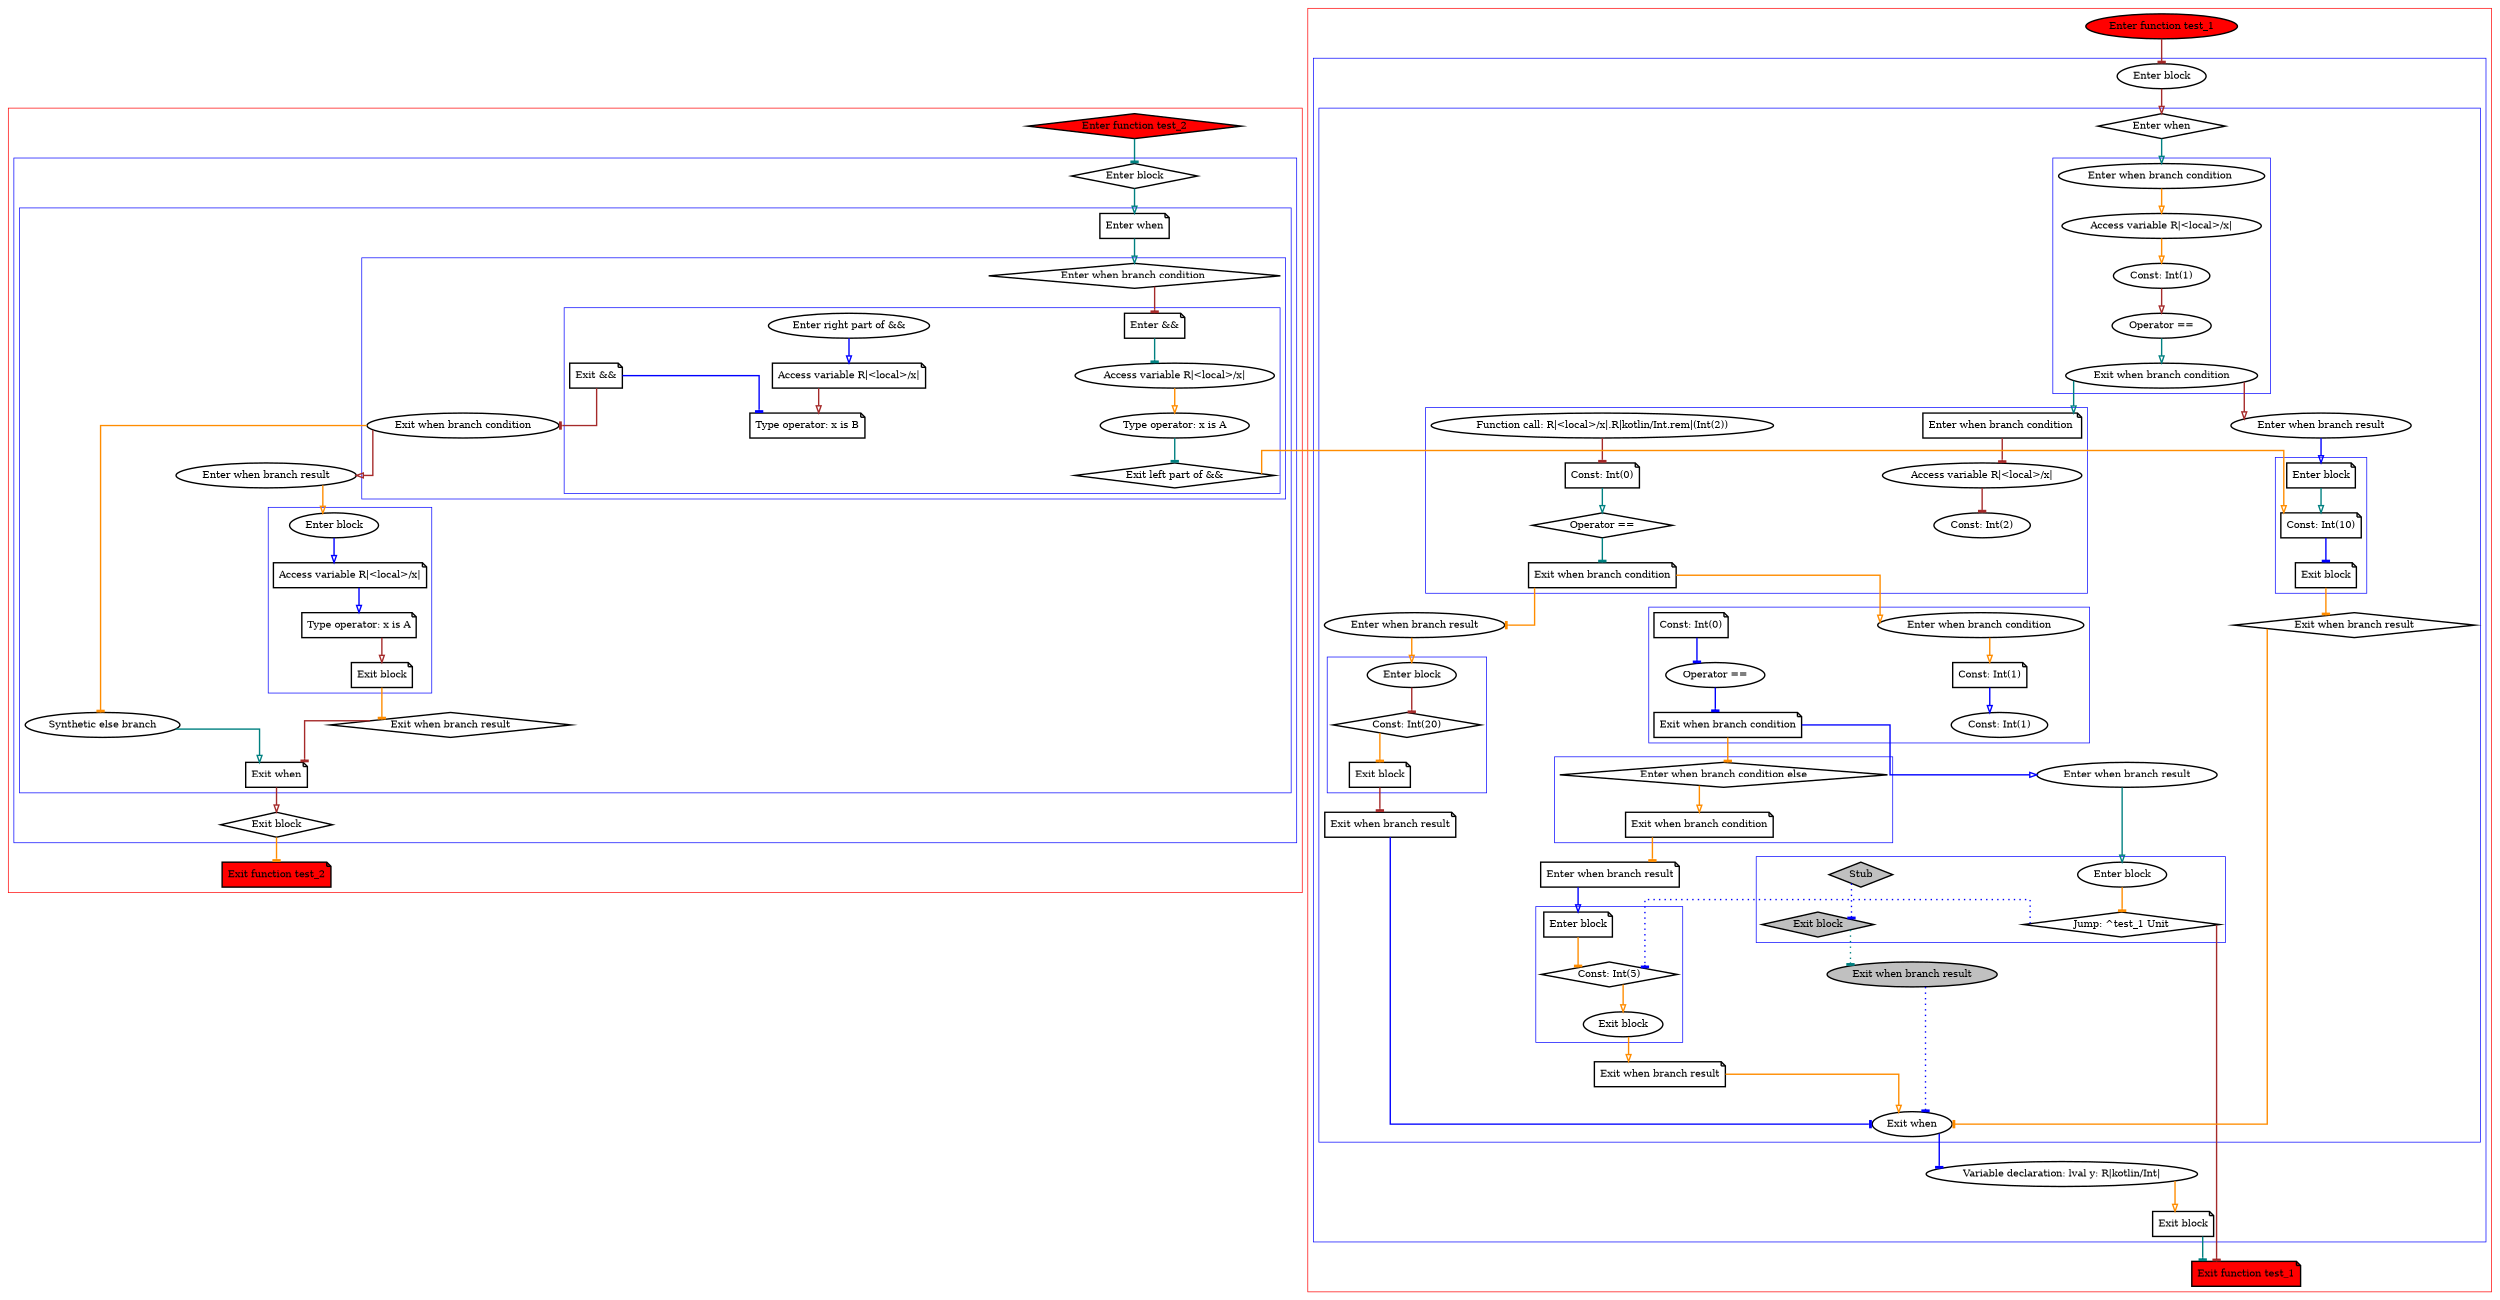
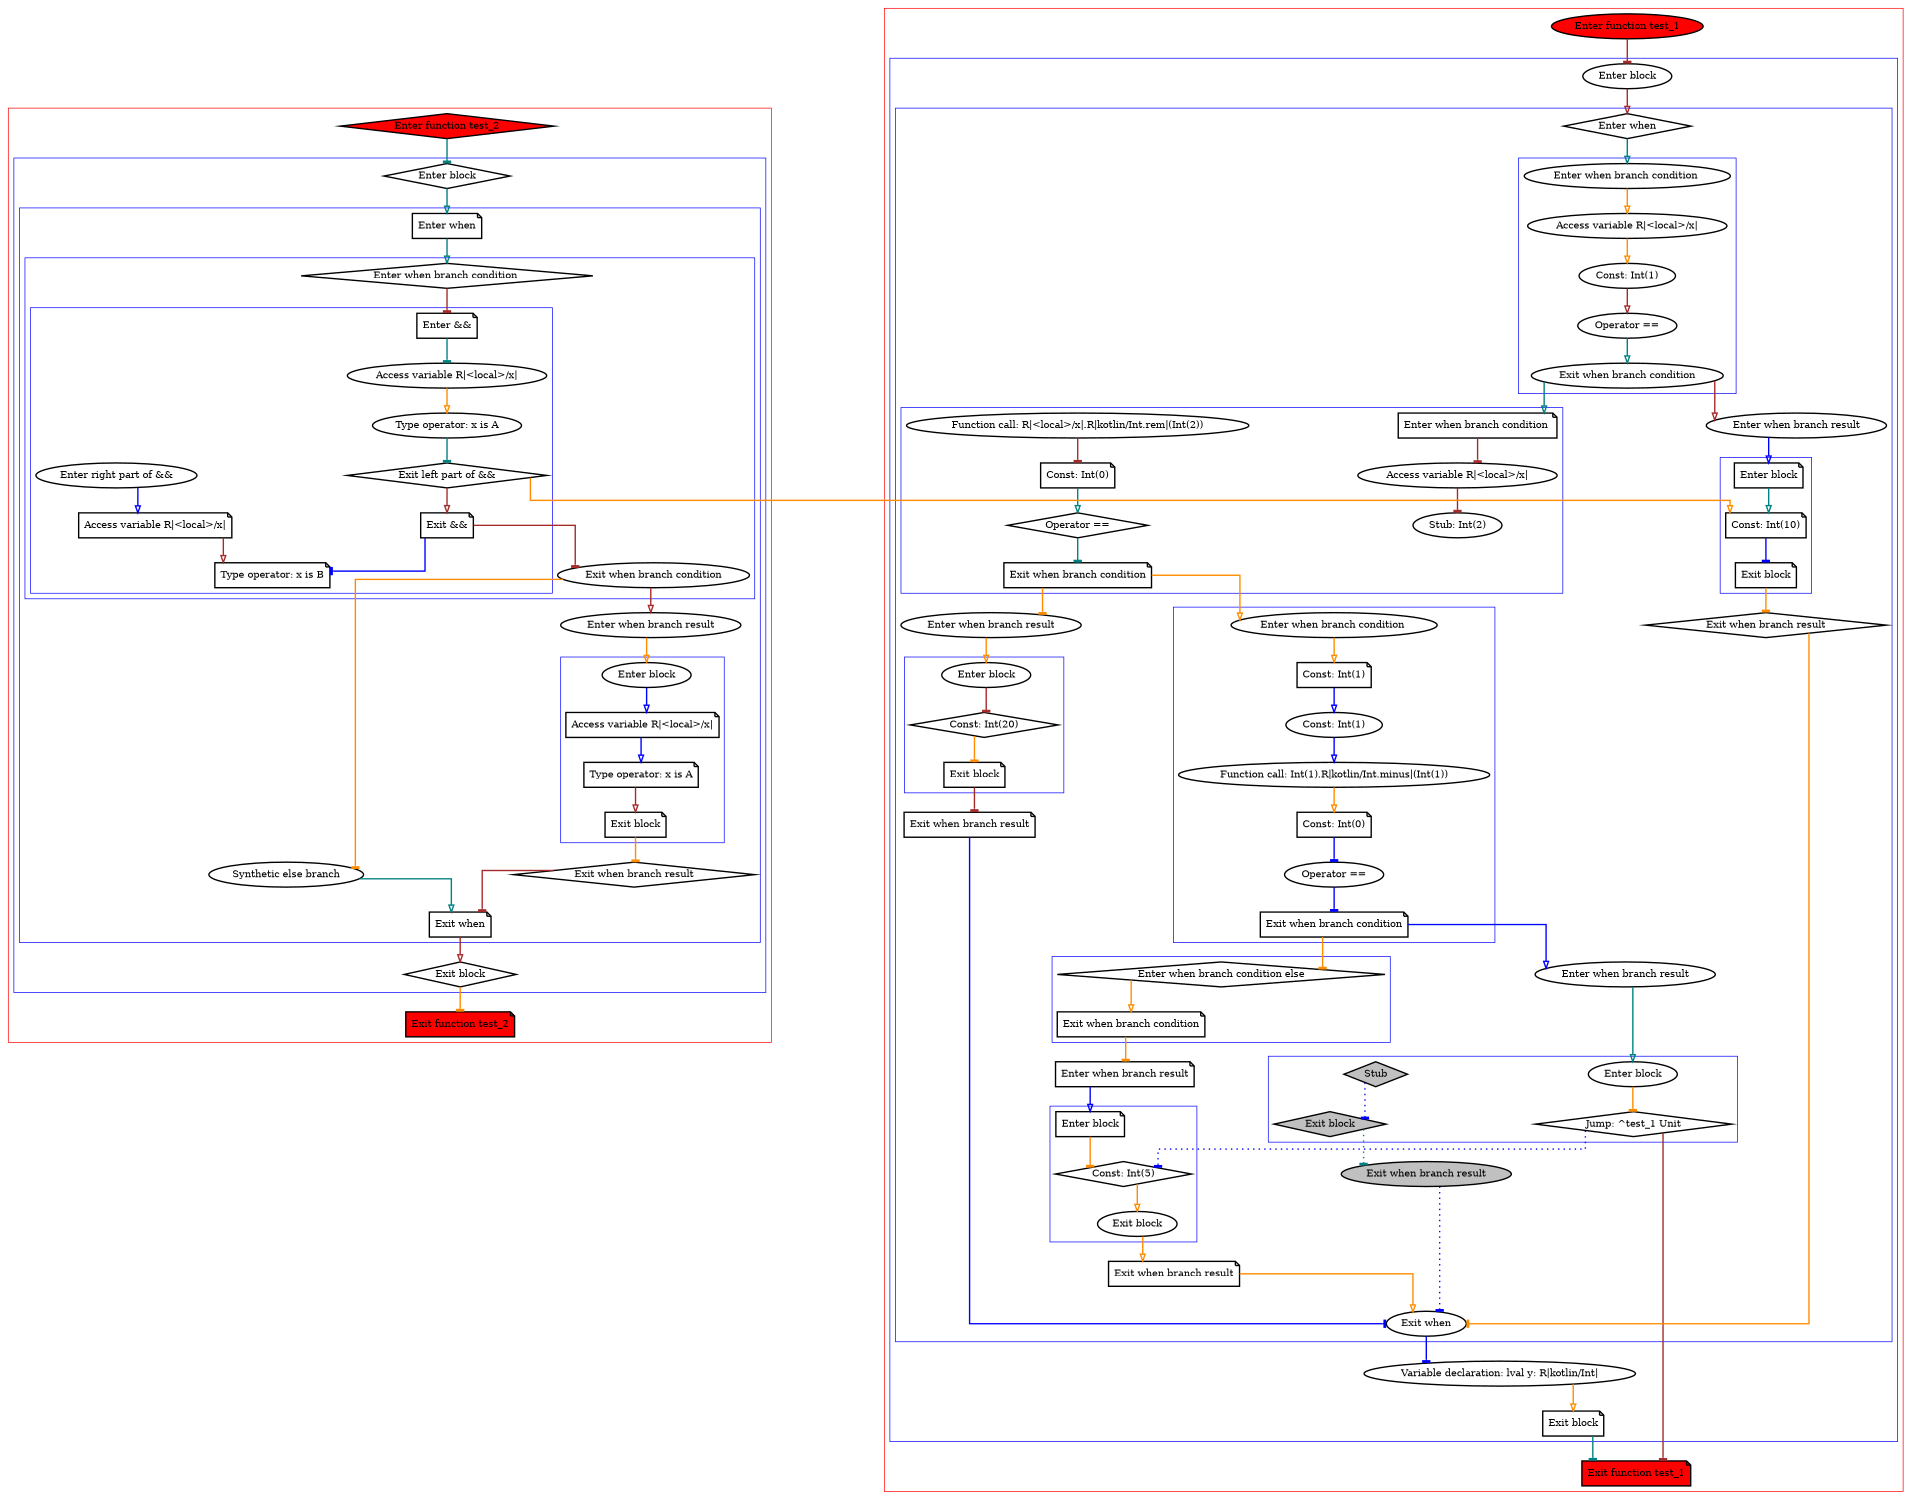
none -> (447, 497)
(1982, 525) -> (1457, 525)
none -> (1334, 775)
